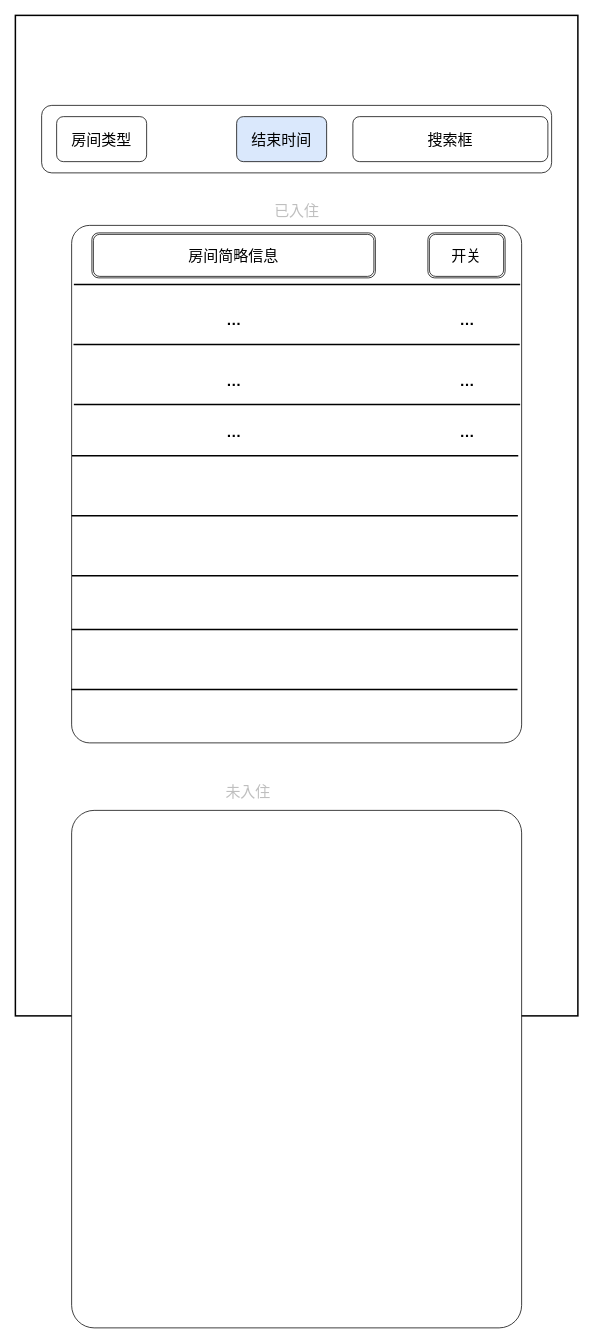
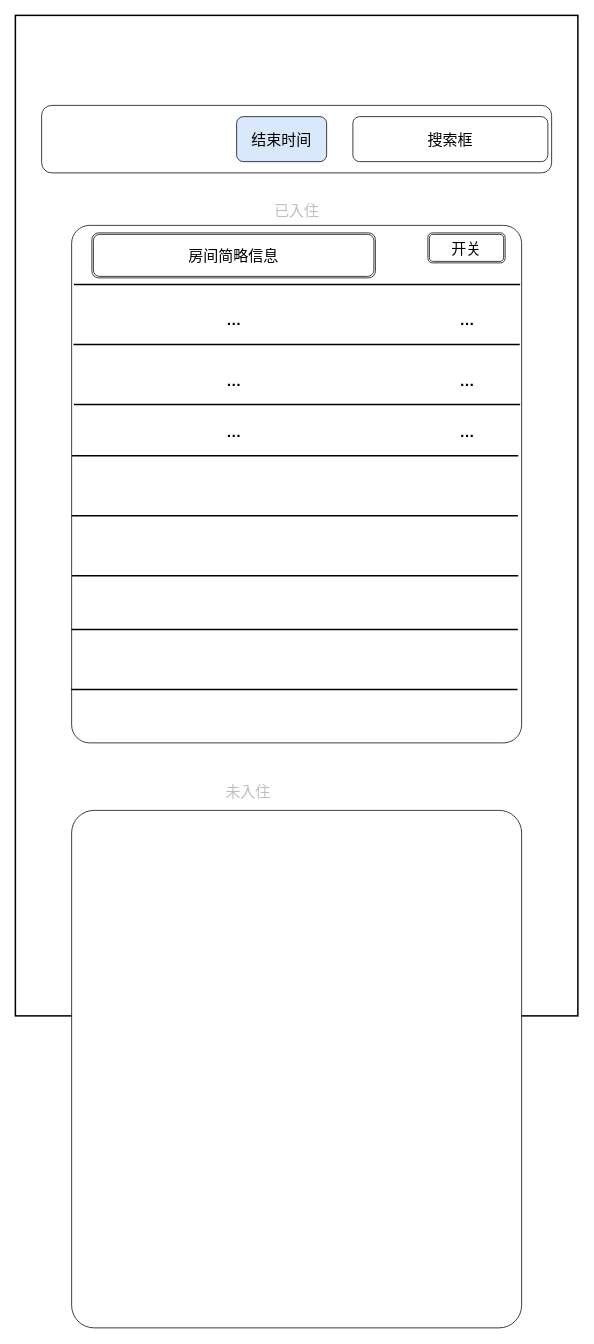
(102, 139) -> none
(467, 255) -> (467, 248)
